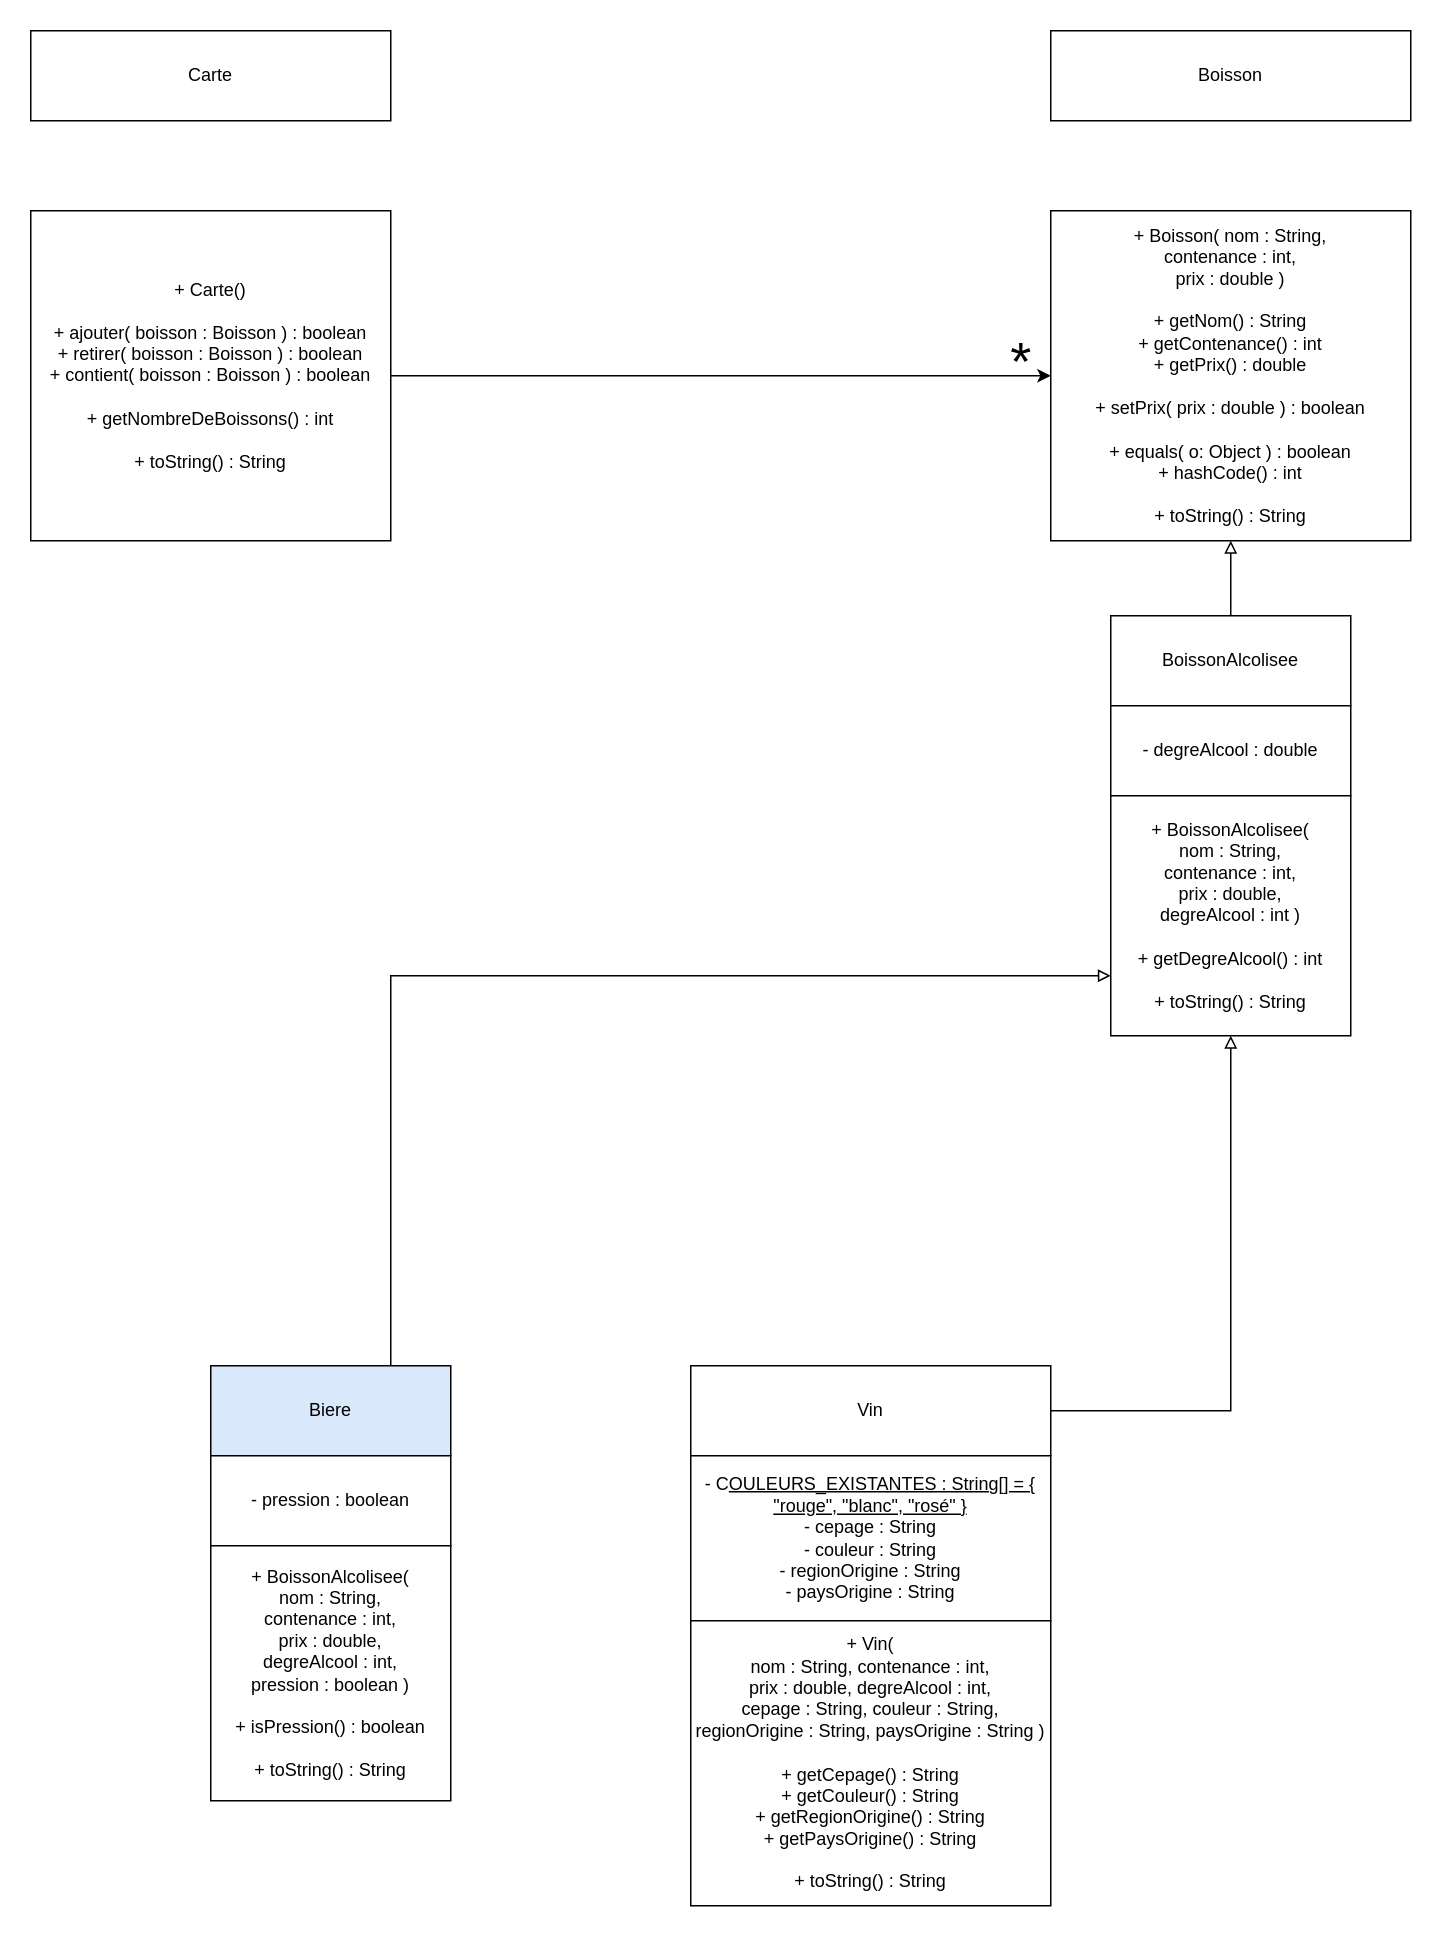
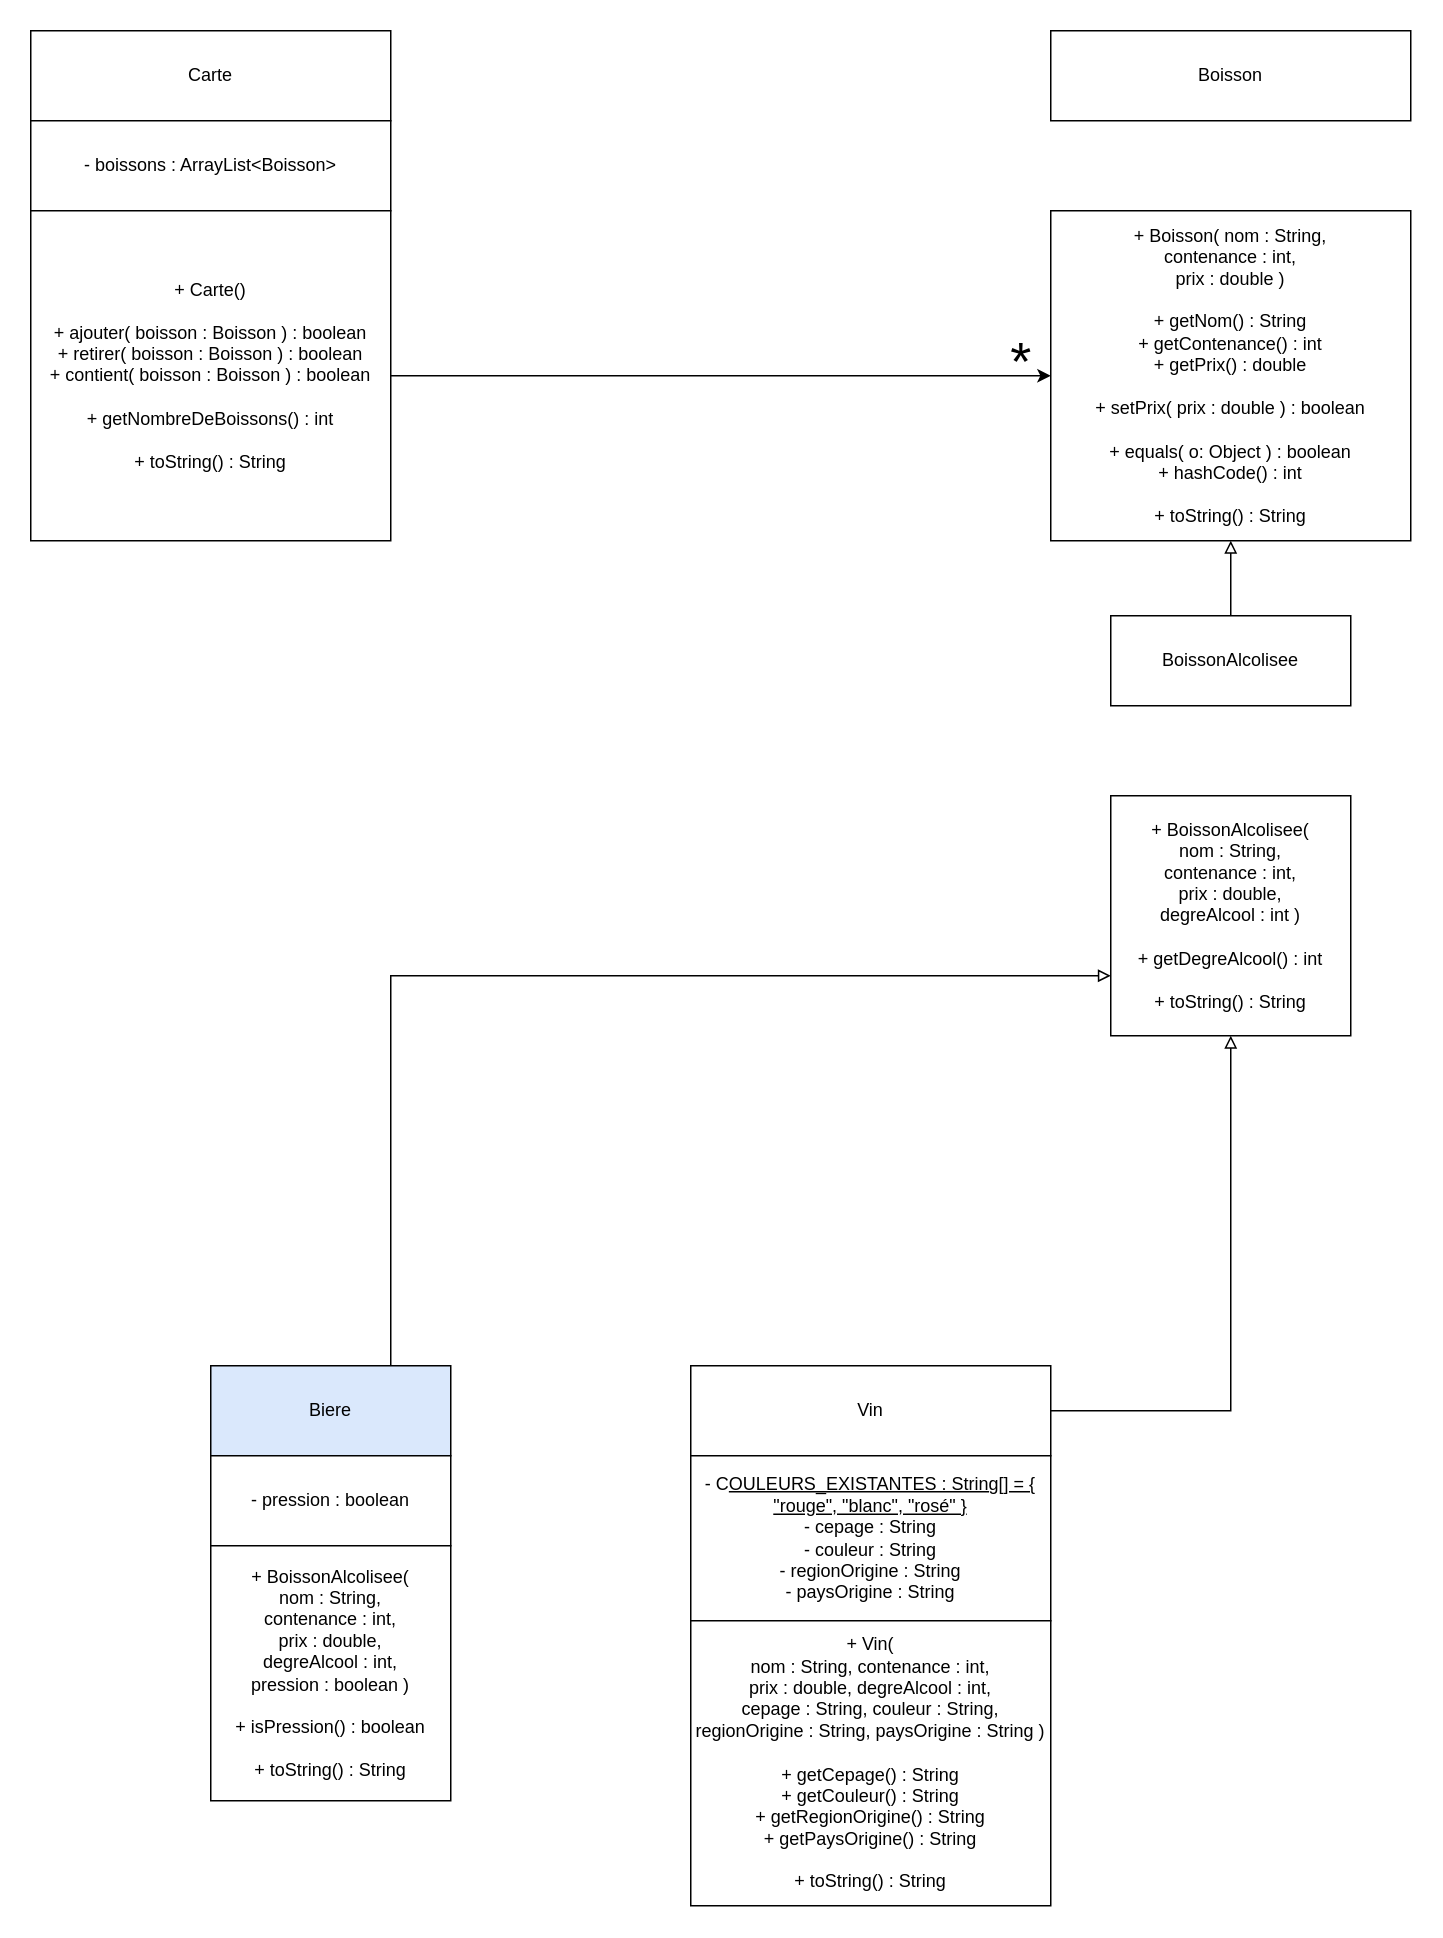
none -> (211, 166)
(1231, 751) -> none
